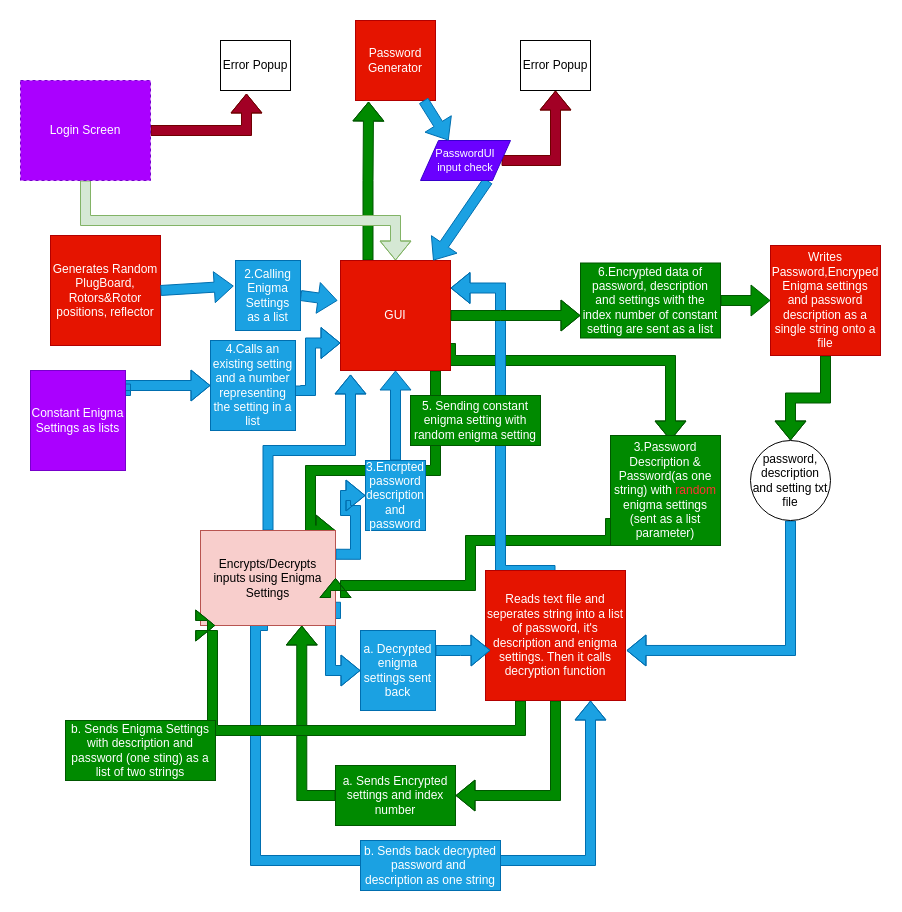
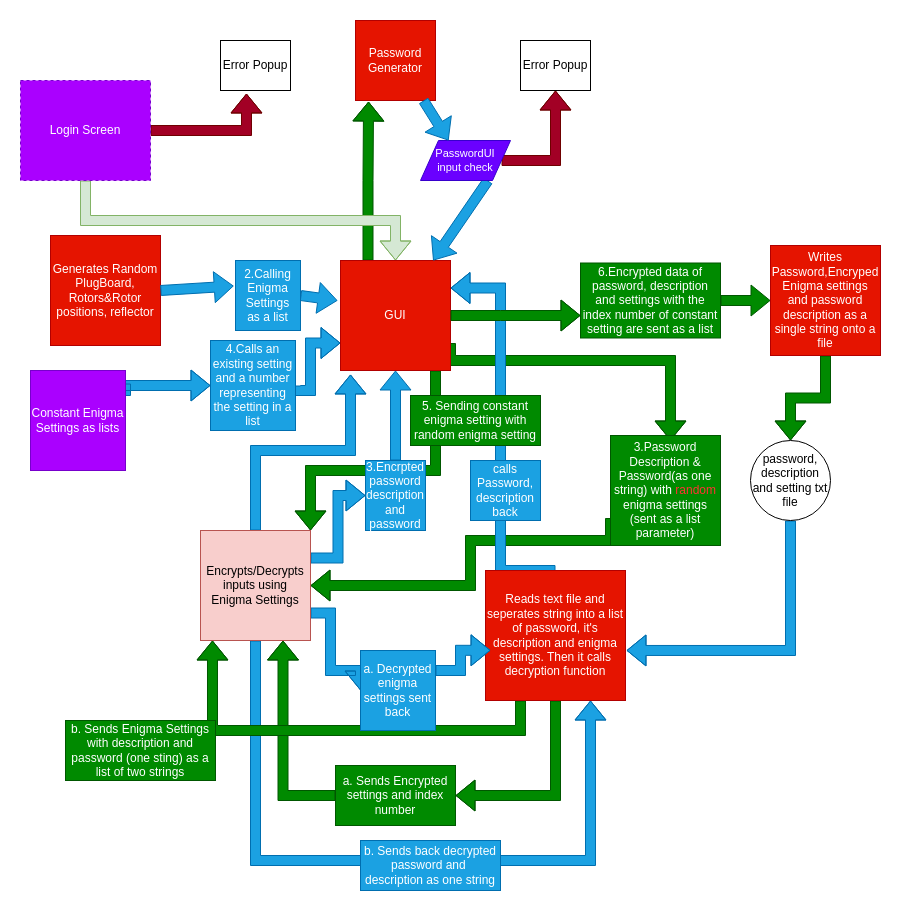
none -> (506, 491)
(268, 578) -> (256, 586)
(398, 671) -> (398, 691)
